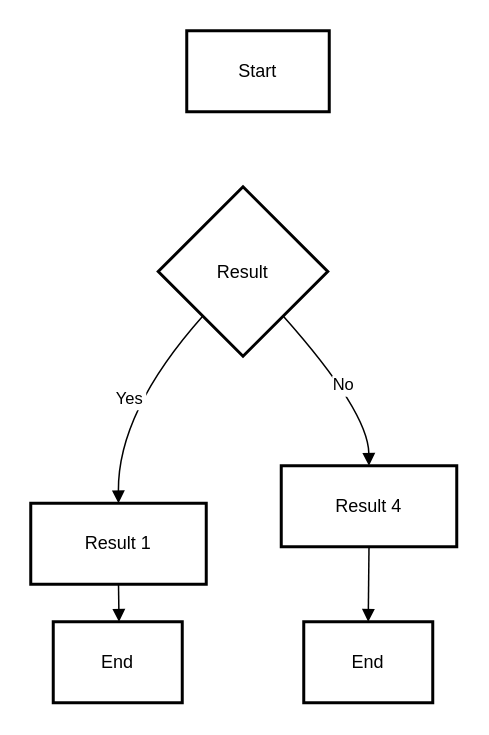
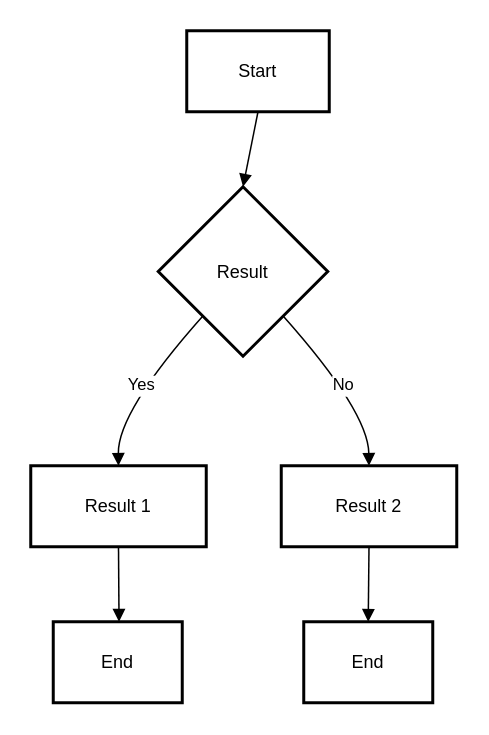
none -> (252, 144)
(369, 506) -> (369, 506)
(119, 544) -> (119, 506)
